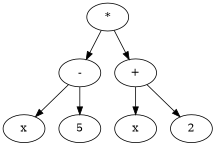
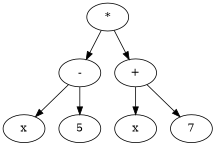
(191, 129) -> (191, 129)
